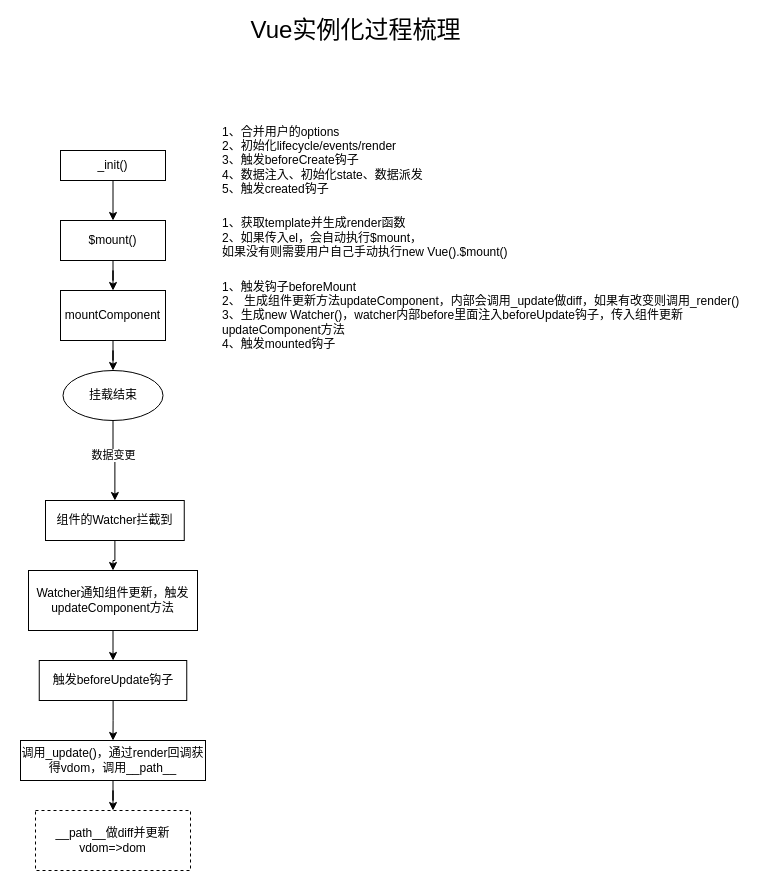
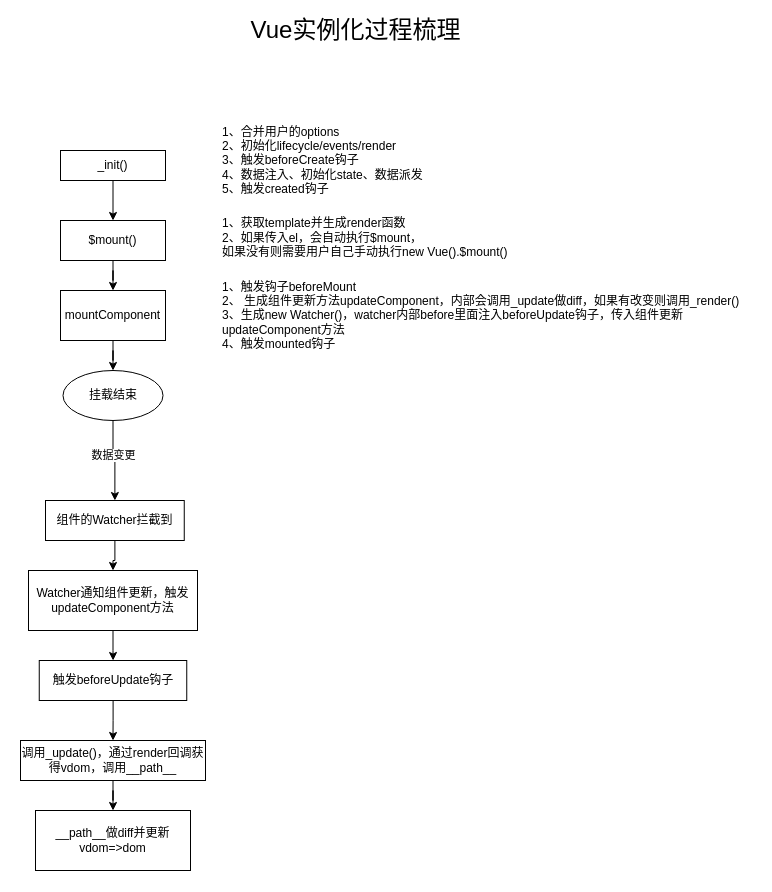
(113, 841) -> (113, 841)
